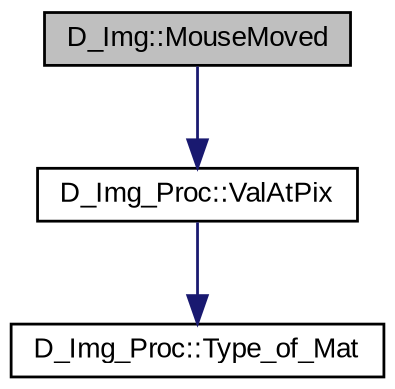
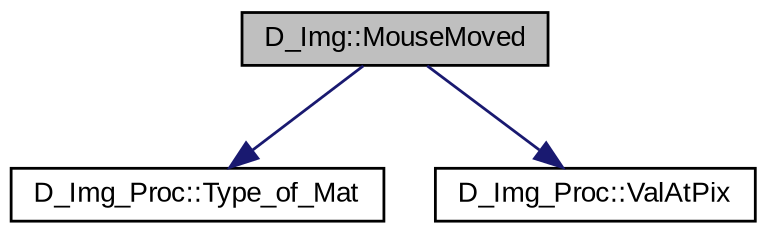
(198, 259) -> (308, 108)
